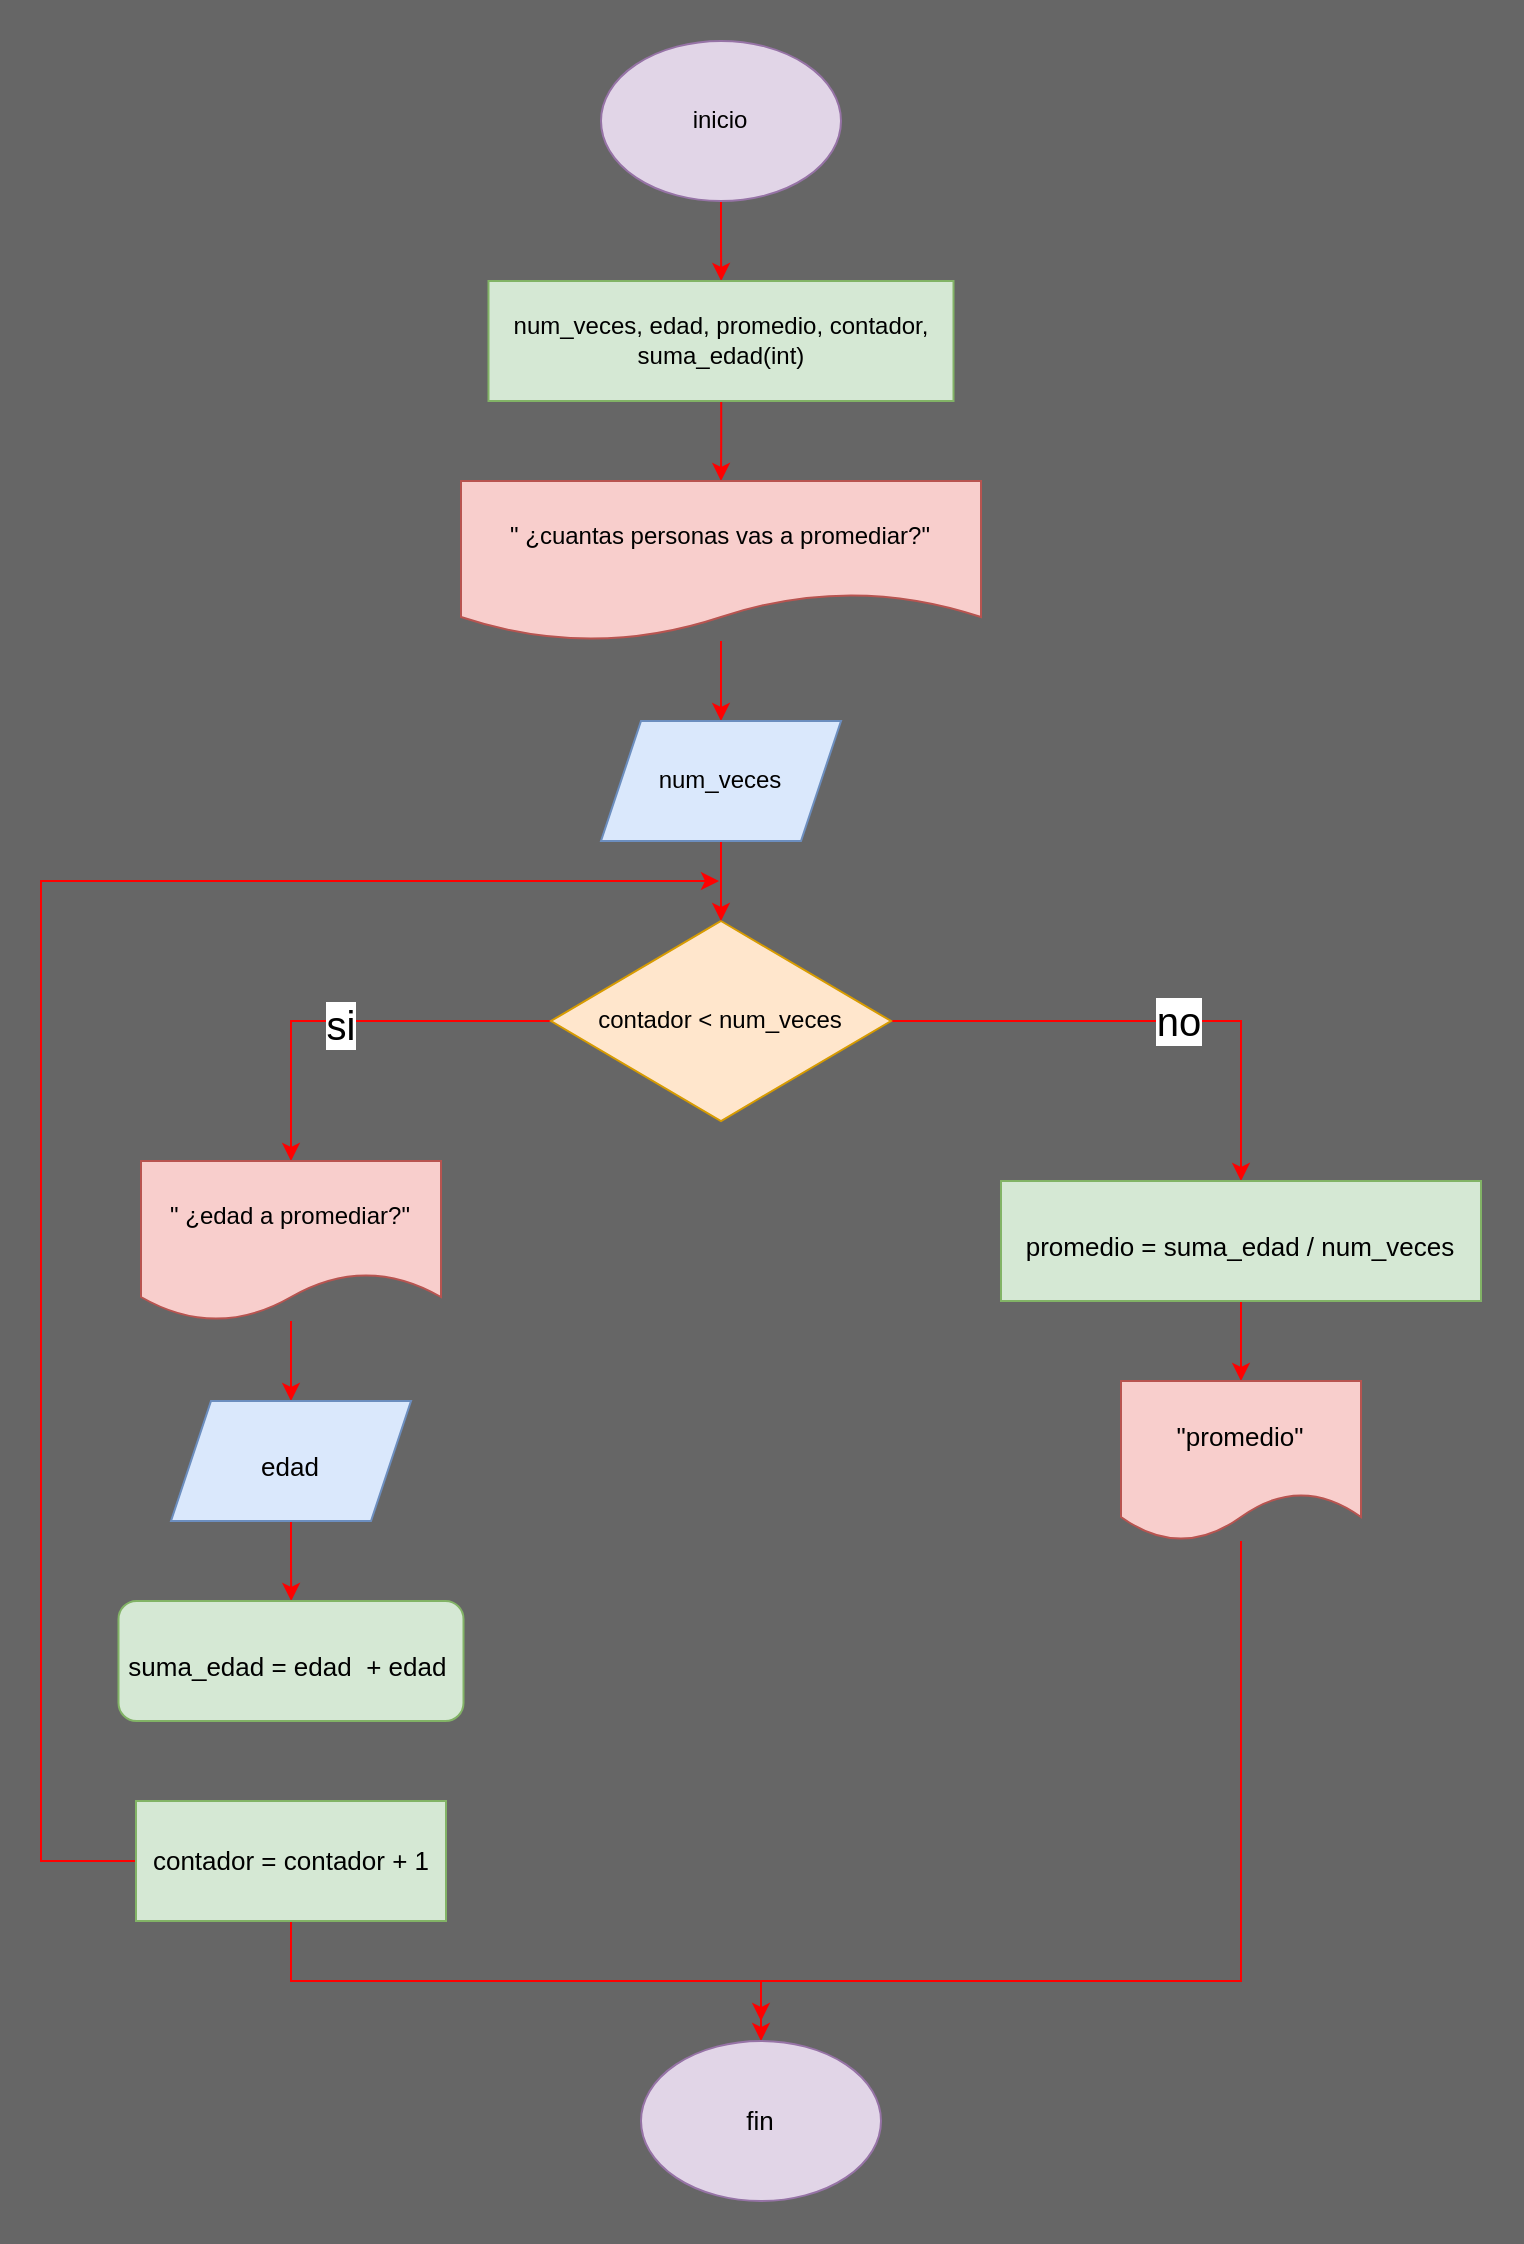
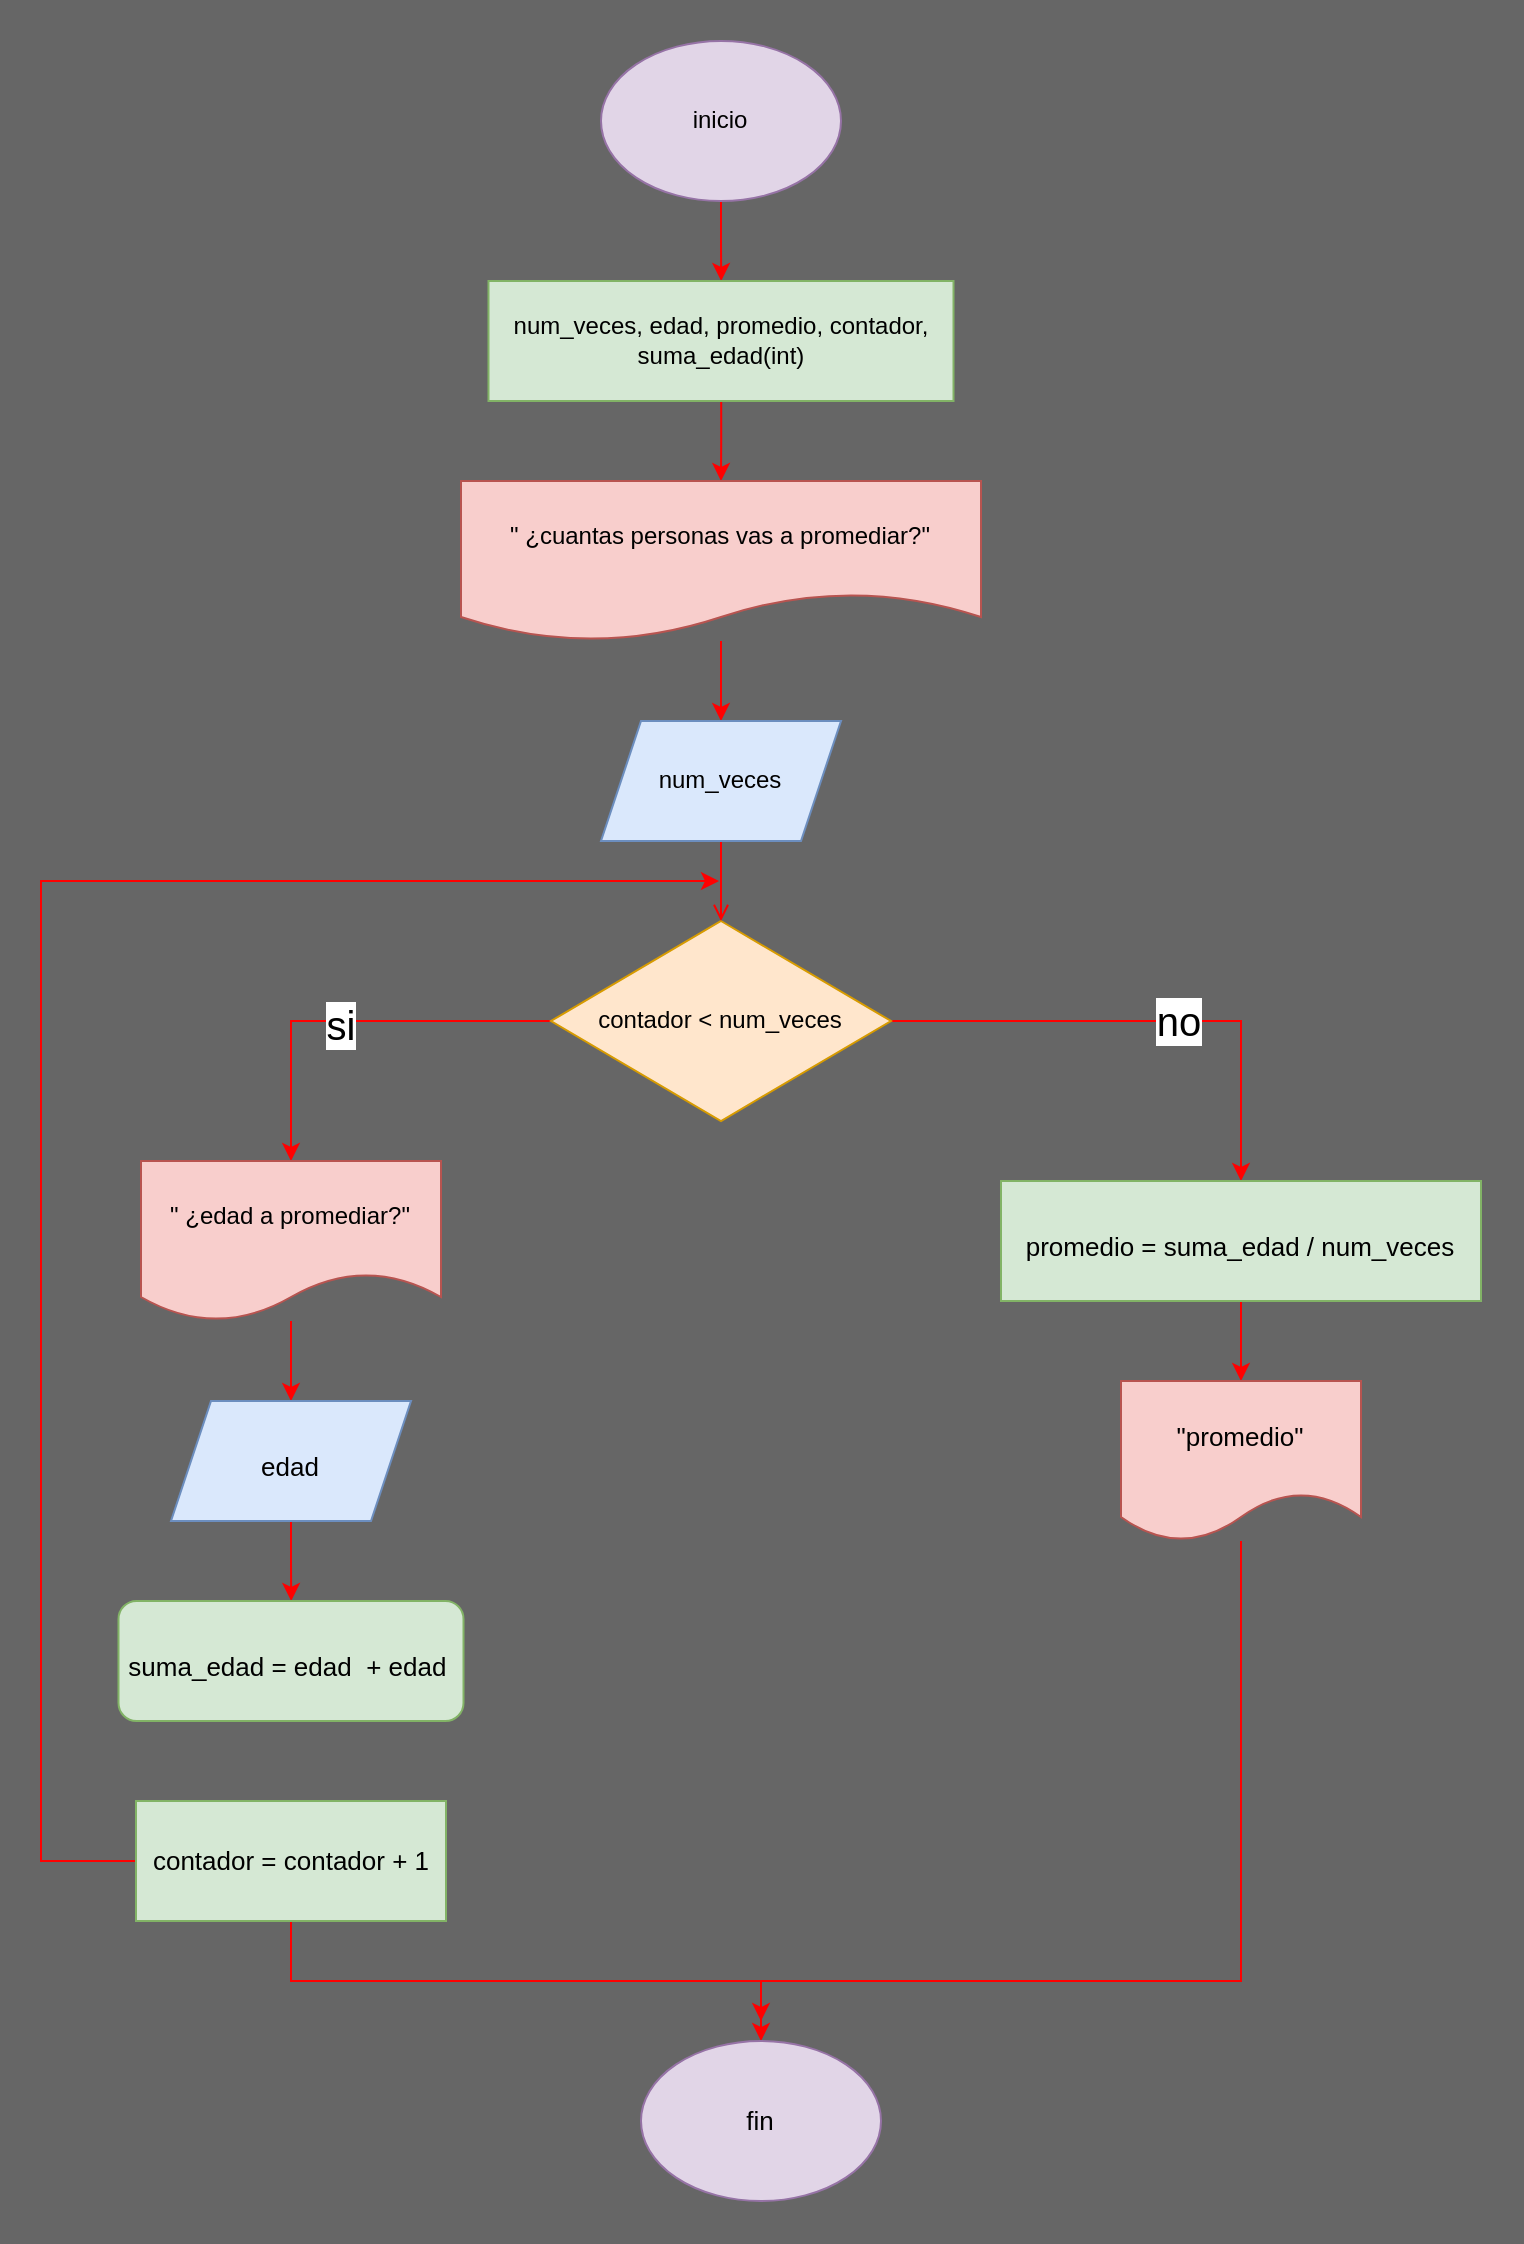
(721, 906) -> (721, 908)
